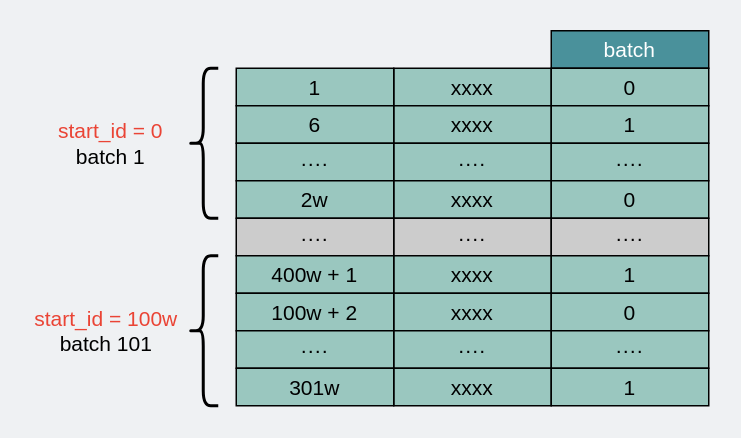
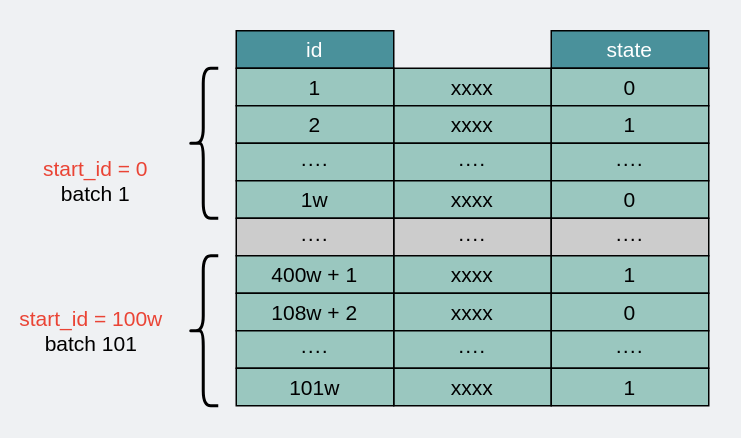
none -> (315, 50)
(630, 50) -> (630, 50)
(315, 125) -> (315, 125)
(111, 143) -> (96, 181)
(315, 200) -> (315, 200)
(315, 313) -> (315, 313)
(107, 331) -> (92, 331)
(315, 388) -> (315, 388)
